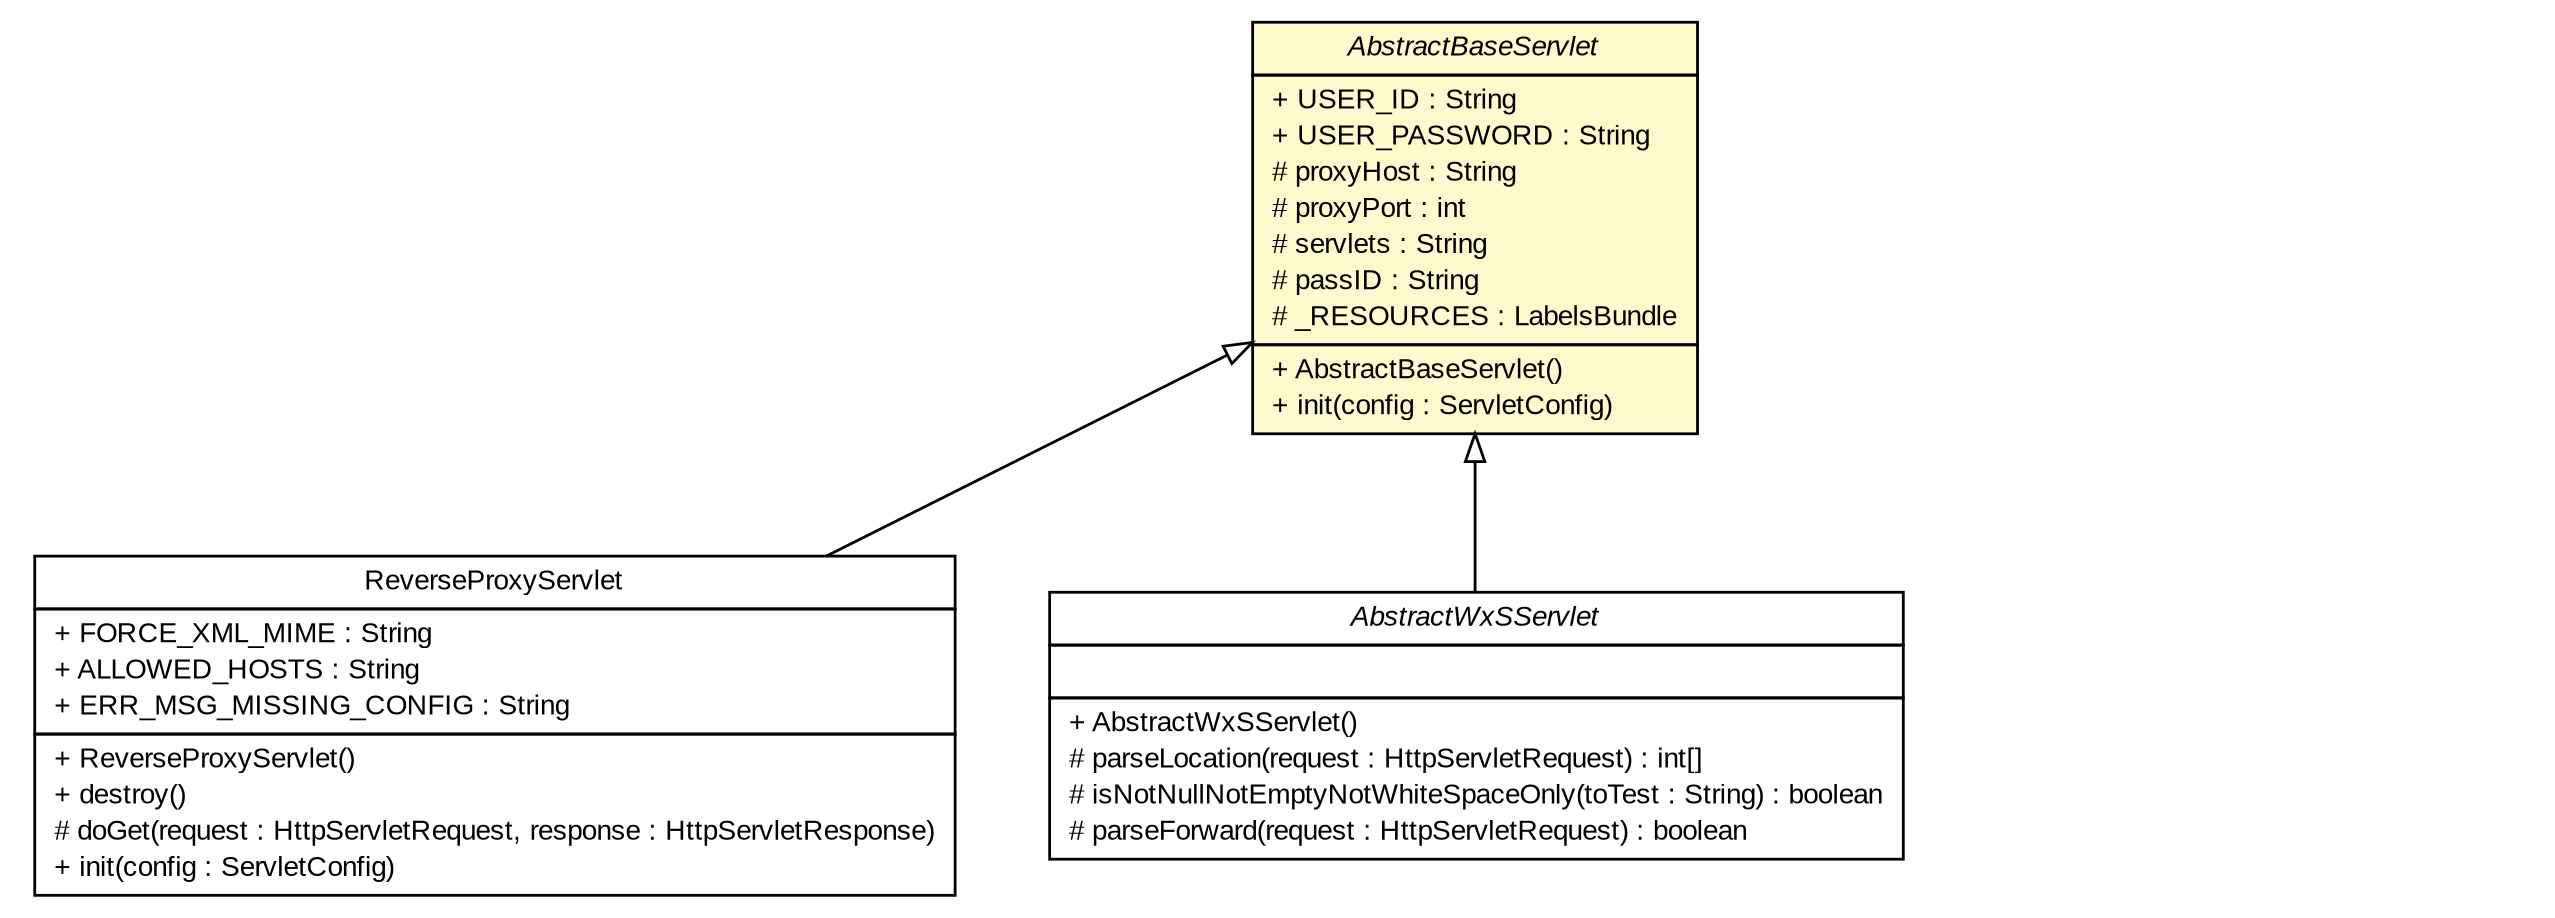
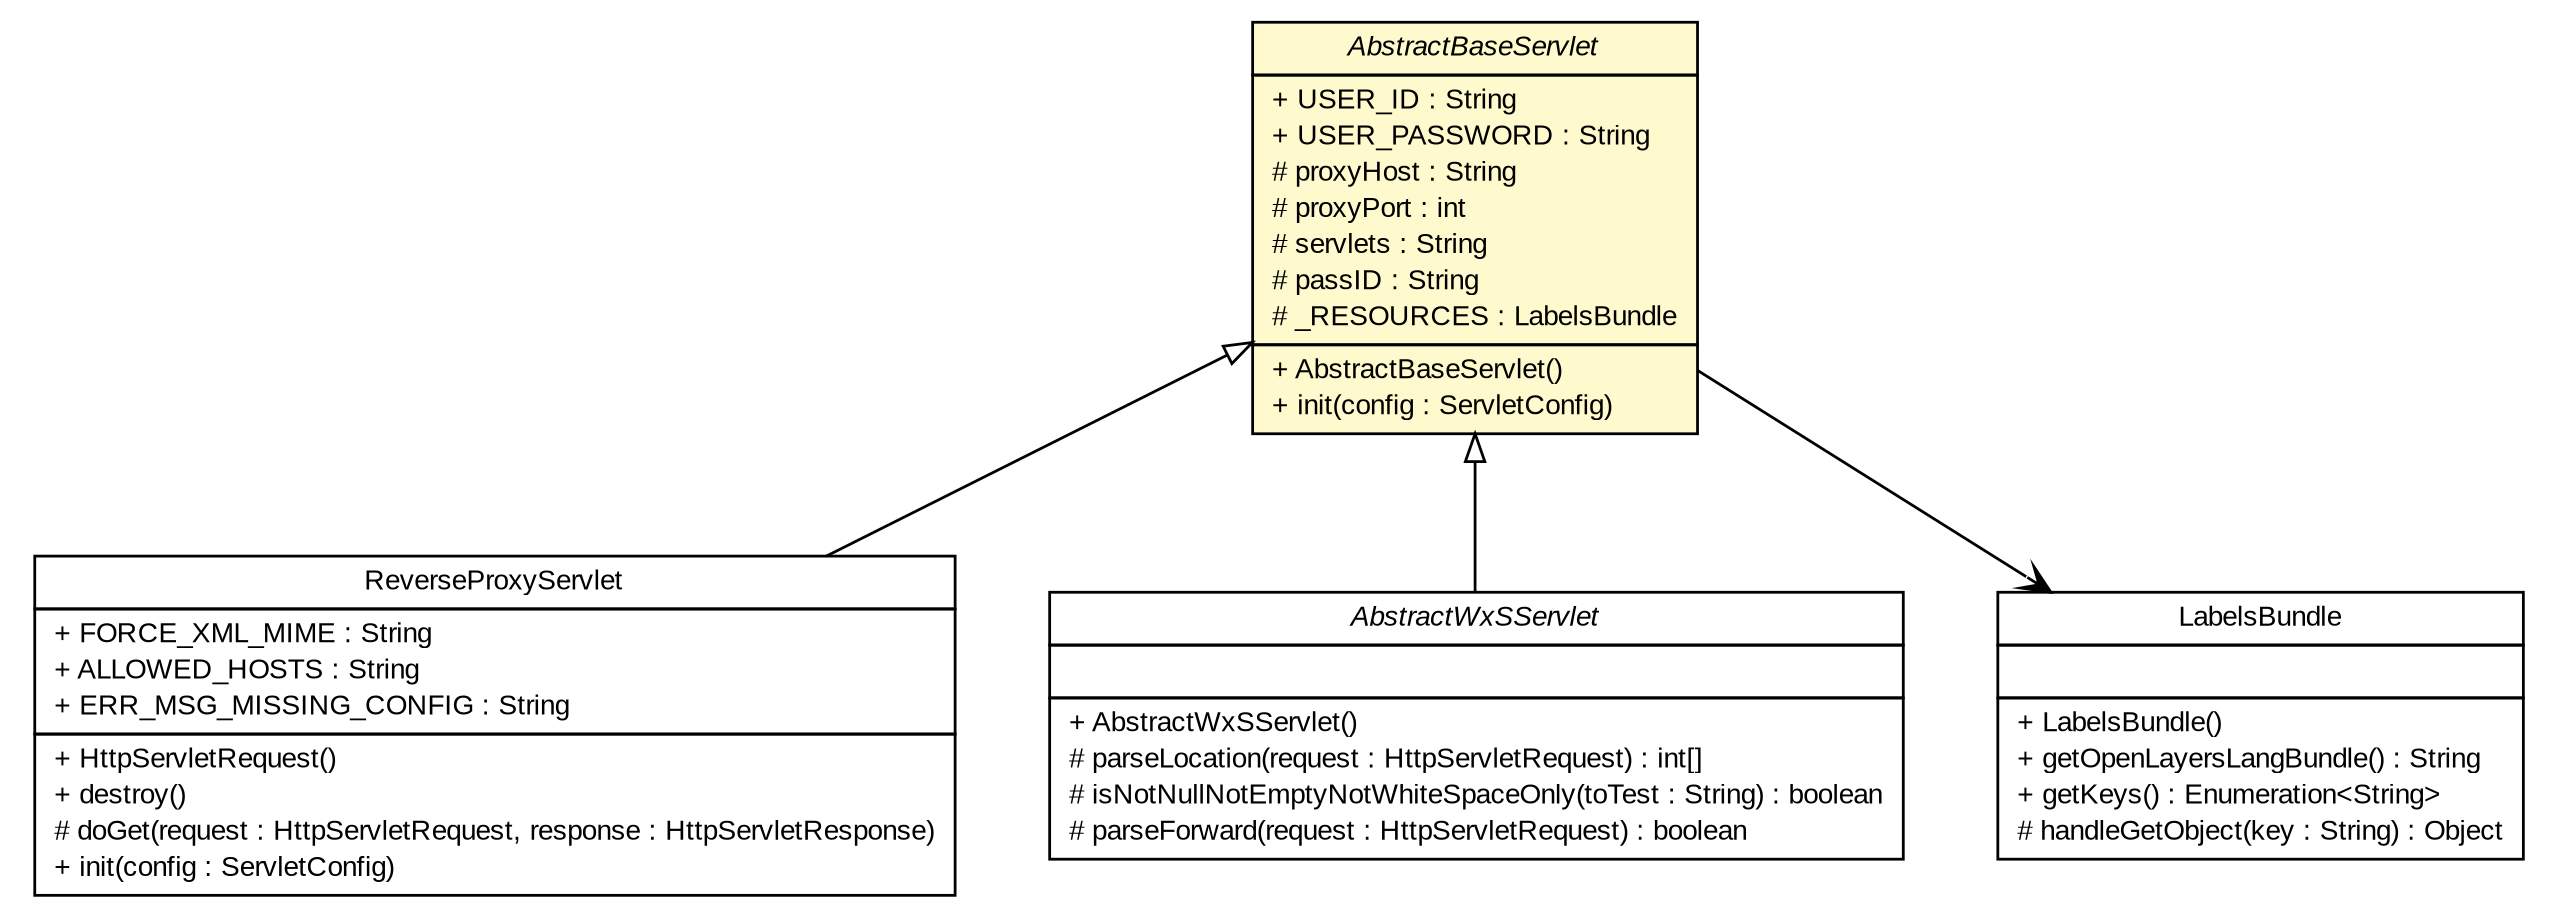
none -> (2259, 726)
(206, 759) -> (196, 759)
